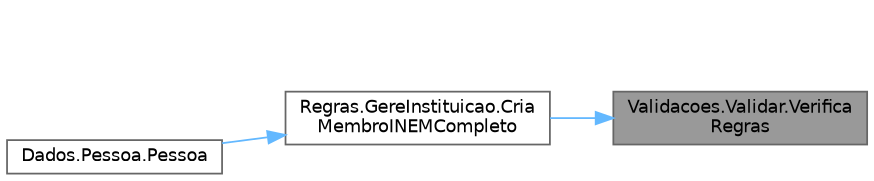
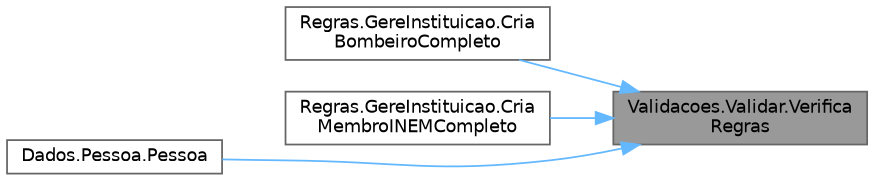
none -> (418, 33)
(245, 140) -> (423, 166)
